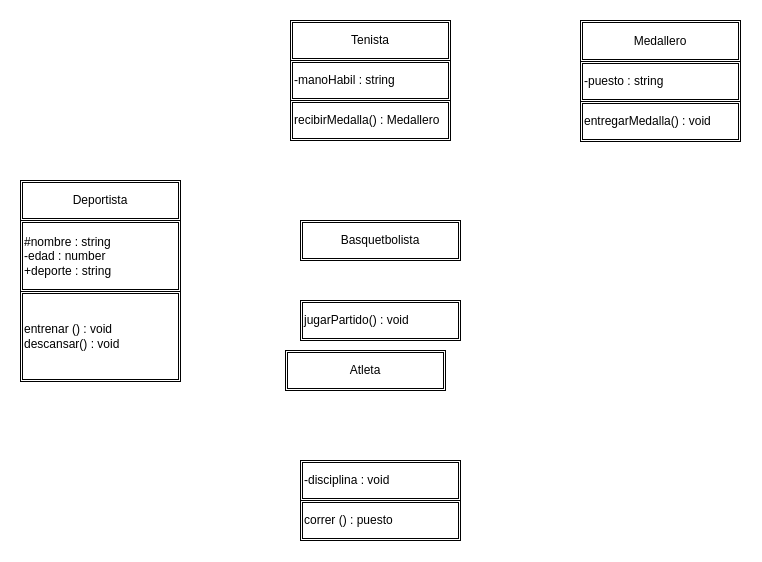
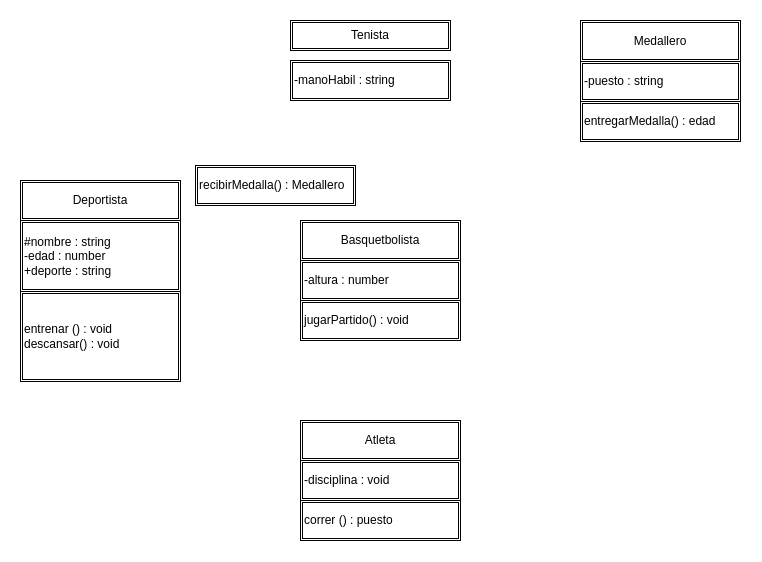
(371, 41) -> (371, 36)
(371, 121) -> (276, 186)
(656, 122) -> (657, 122)
none -> (381, 281)
(366, 371) -> (381, 441)
